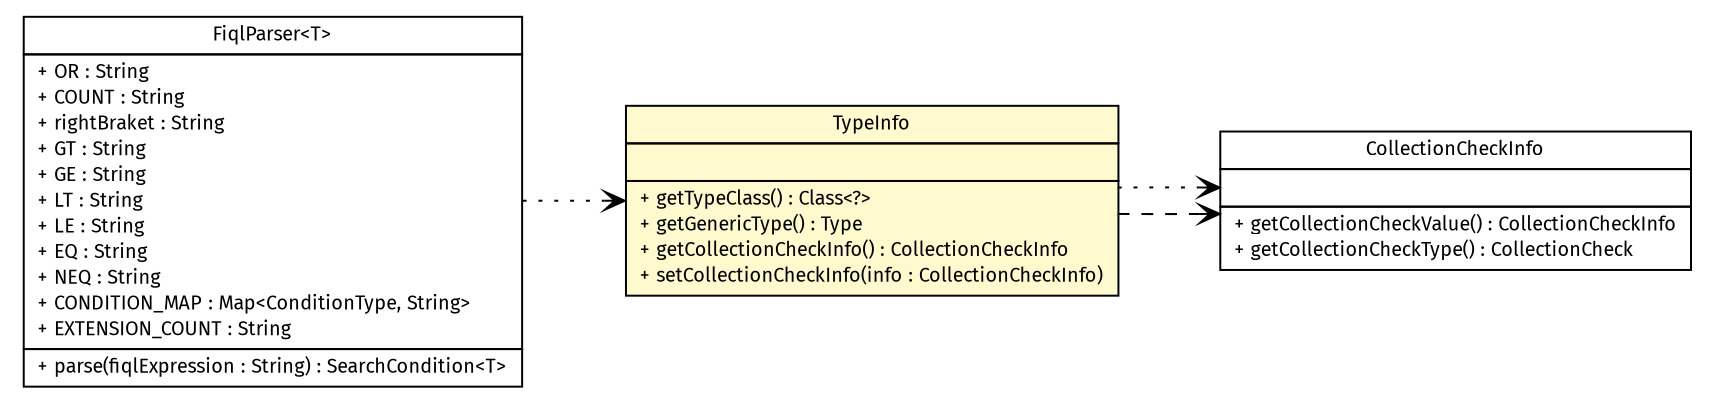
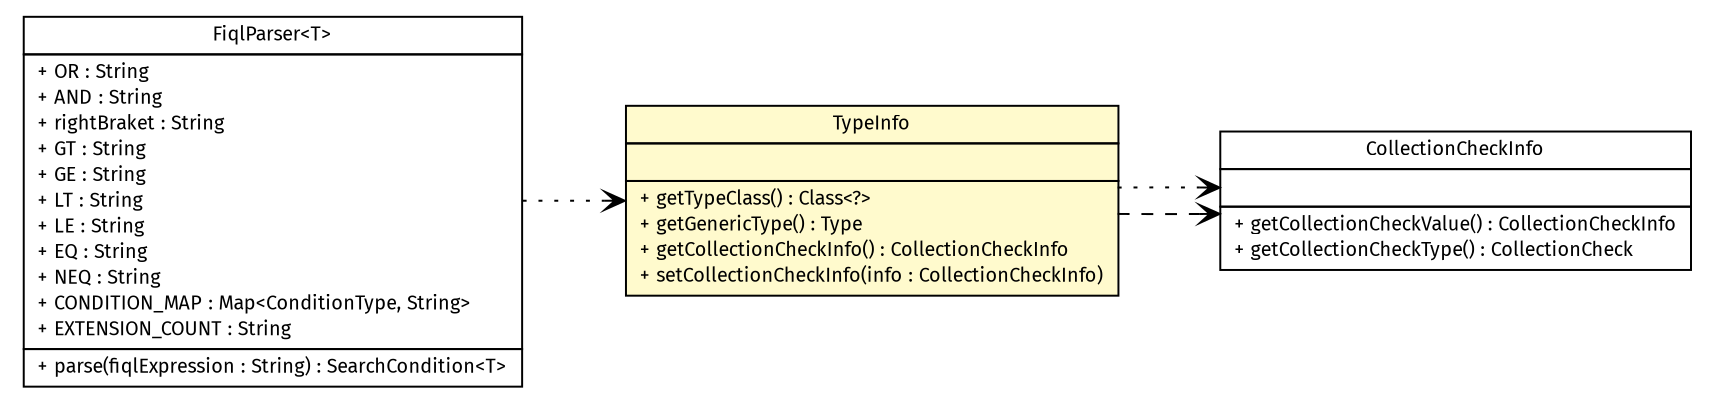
(112, 98) -> (101, 98)
